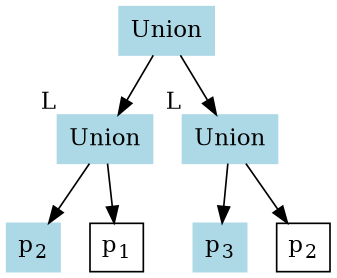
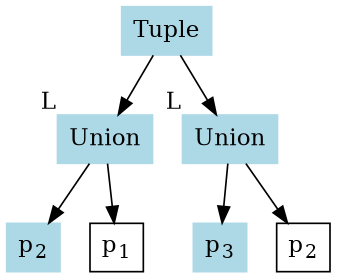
(167, 31) -> (167, 31)
